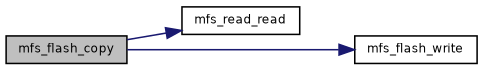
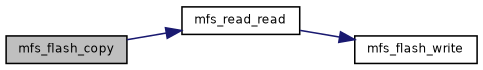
(233, 50) -> (320, 34)
